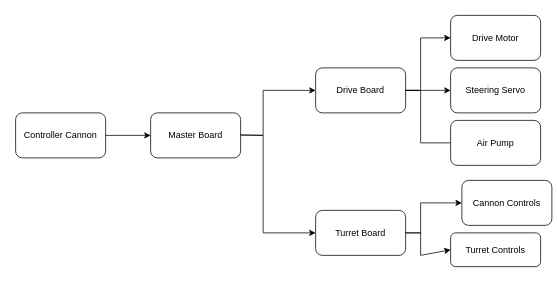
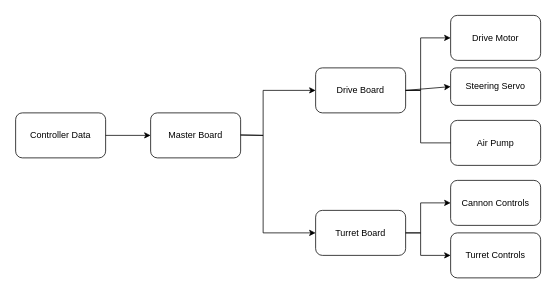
(495, 90) -> (495, 87)
(60, 135) -> (60, 135)
(507, 203) -> (495, 203)
(495, 250) -> (495, 255)
